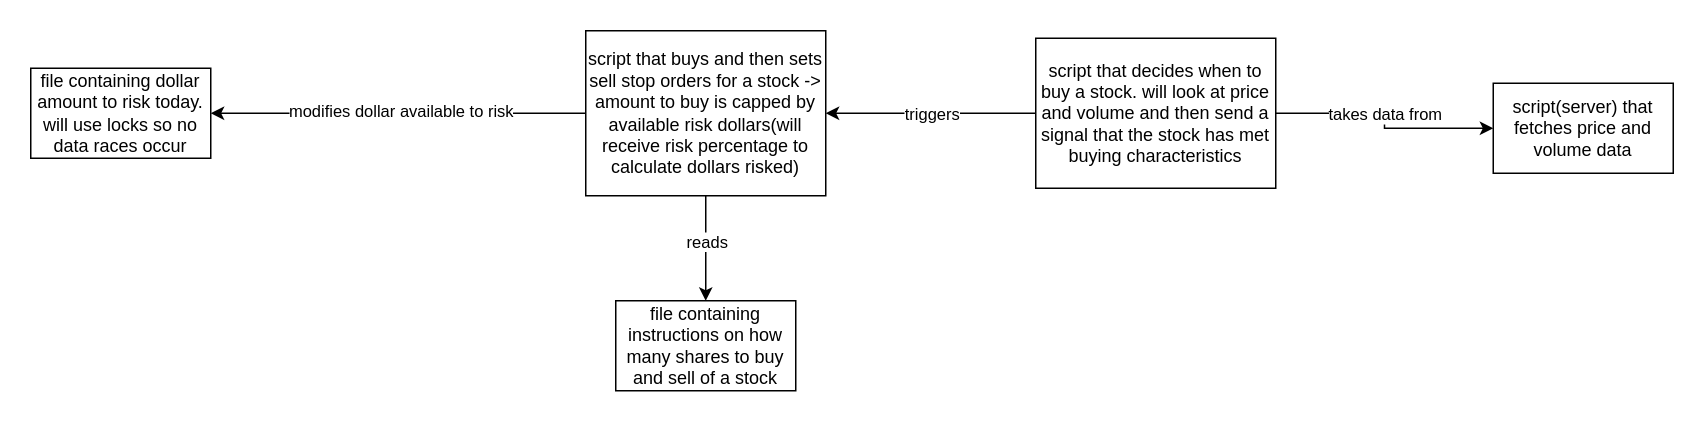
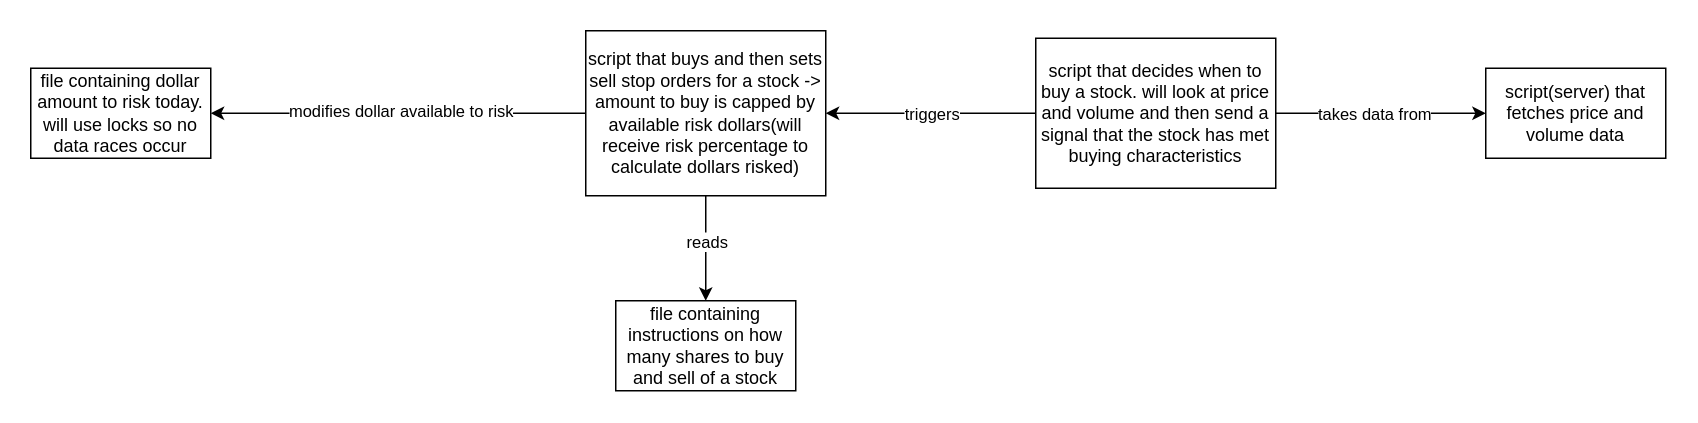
(1583, 128) -> (1576, 113)
